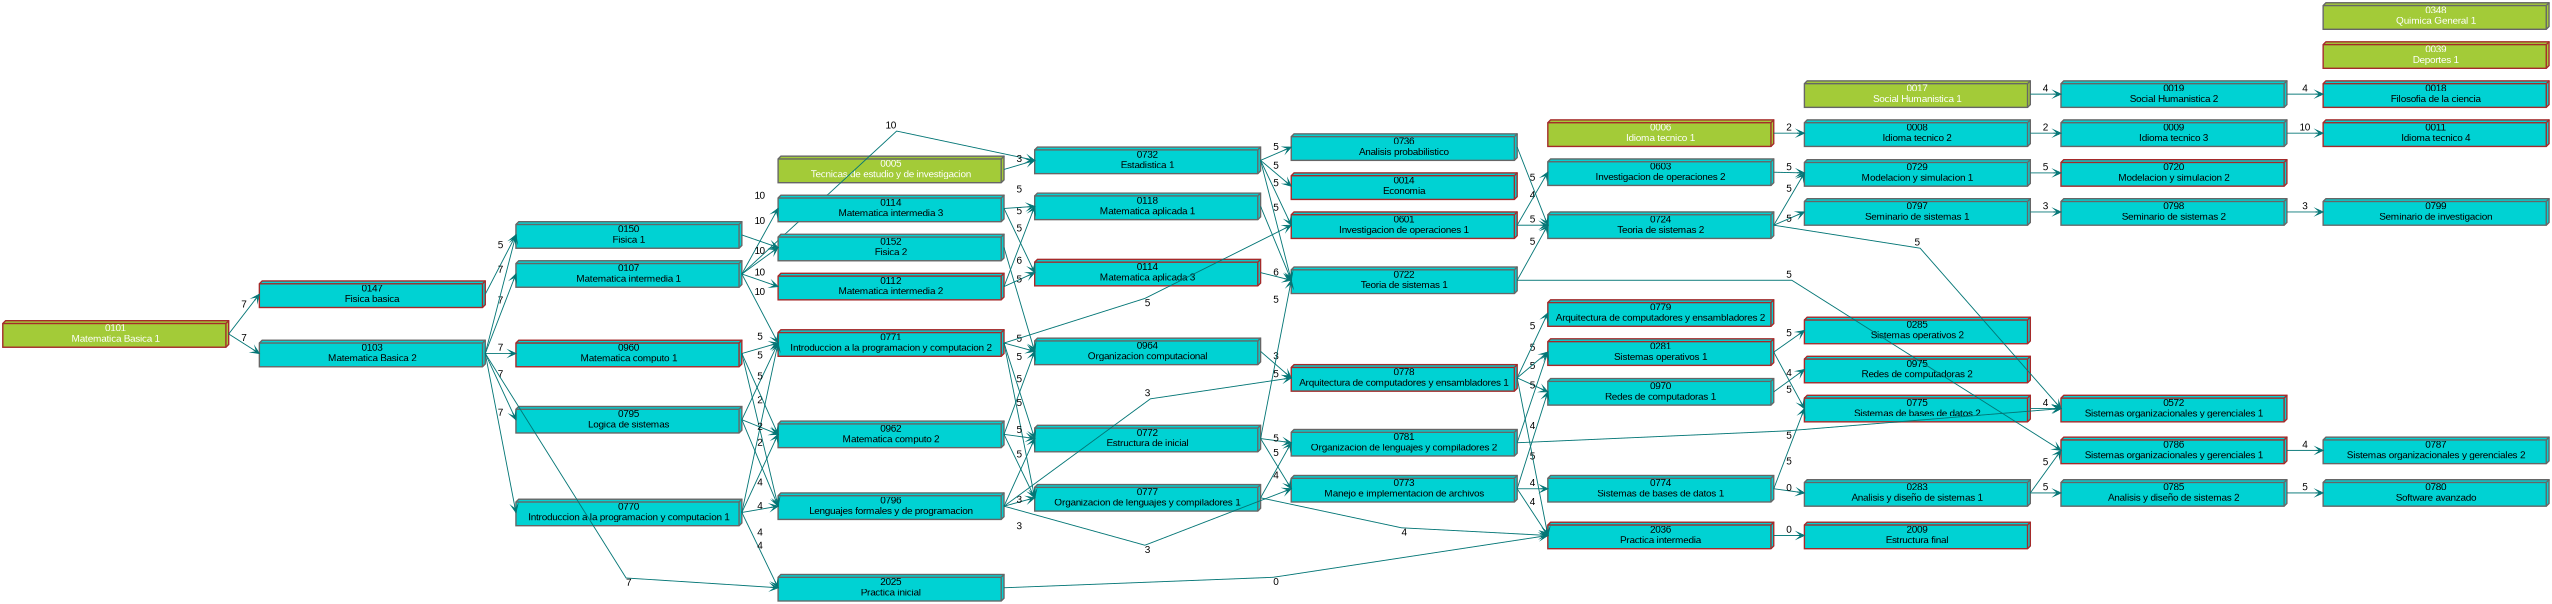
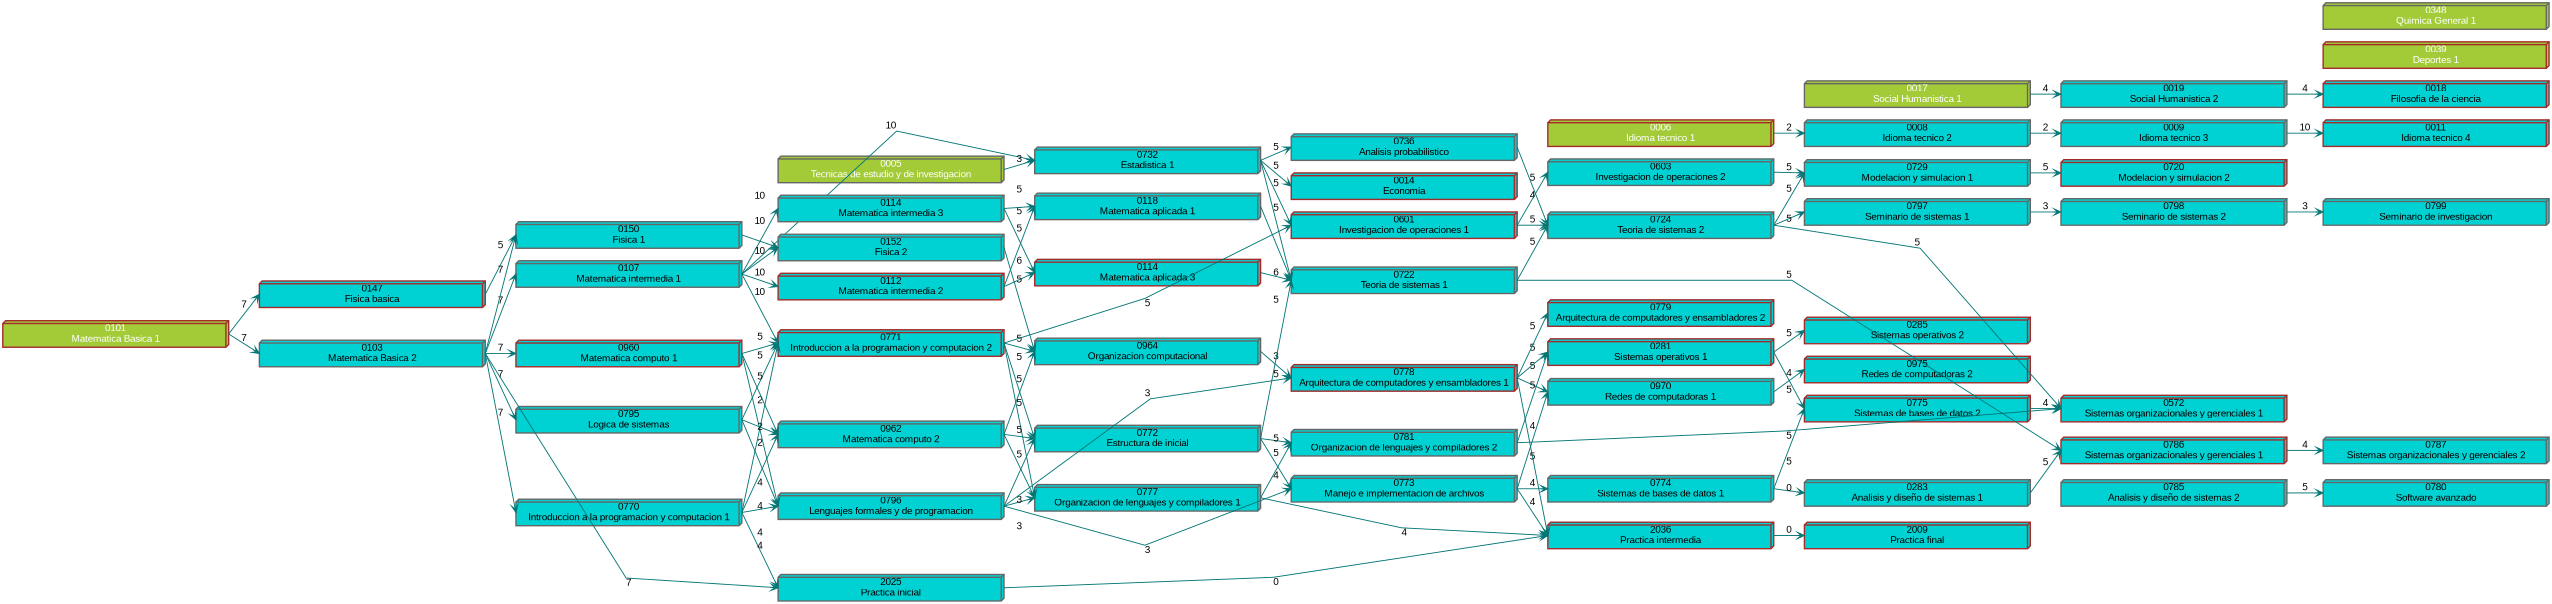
(2042, 493) -> none
(1917, 535) -> (1917, 535)
